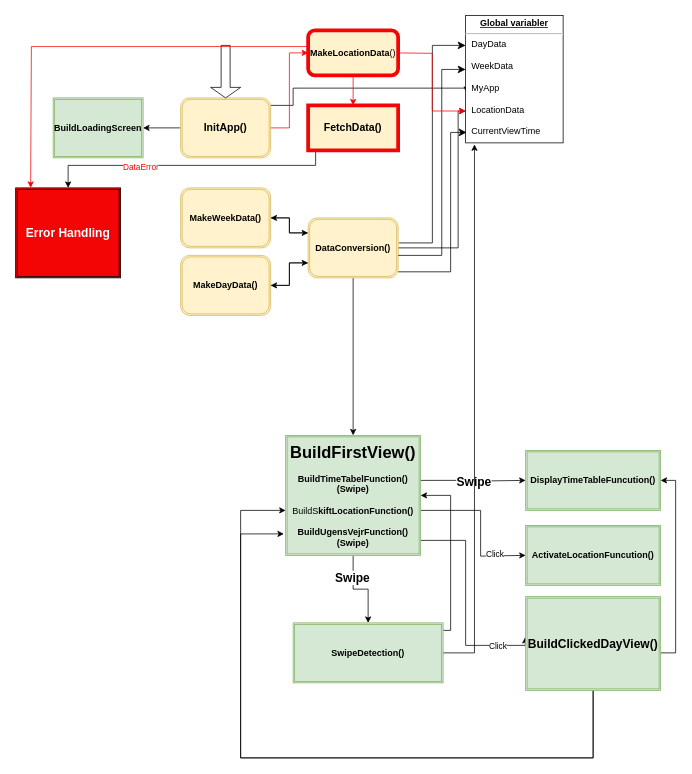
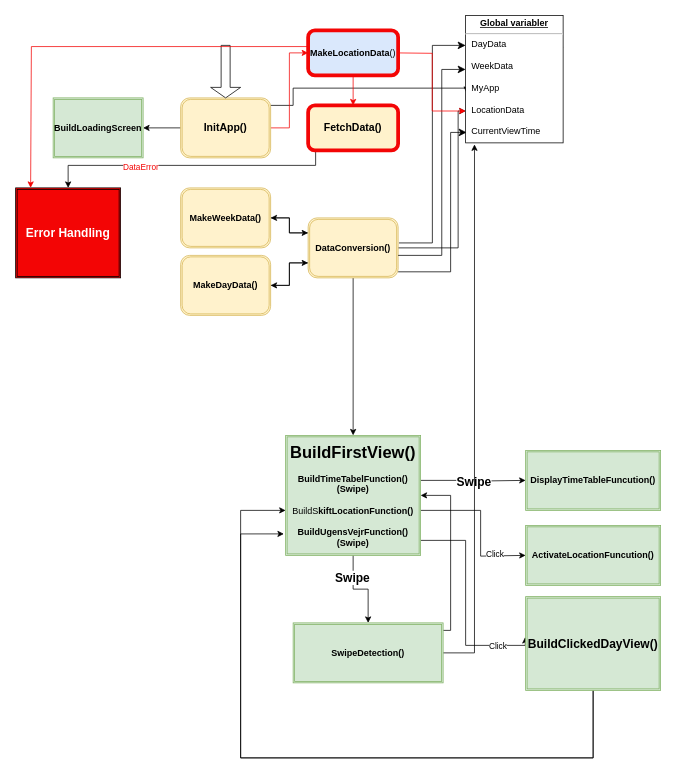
(353, 53) -> (353, 53)
(353, 128) -> (353, 128)
(675, 563) -> none
